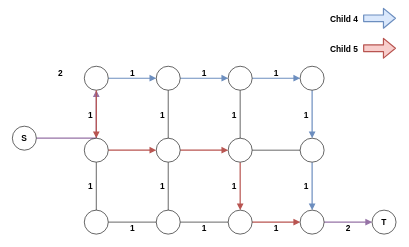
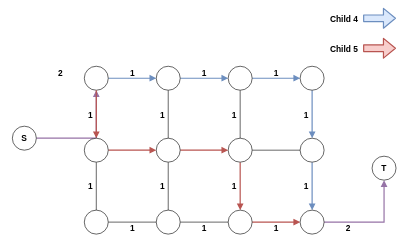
(384, 222) -> (384, 168)
